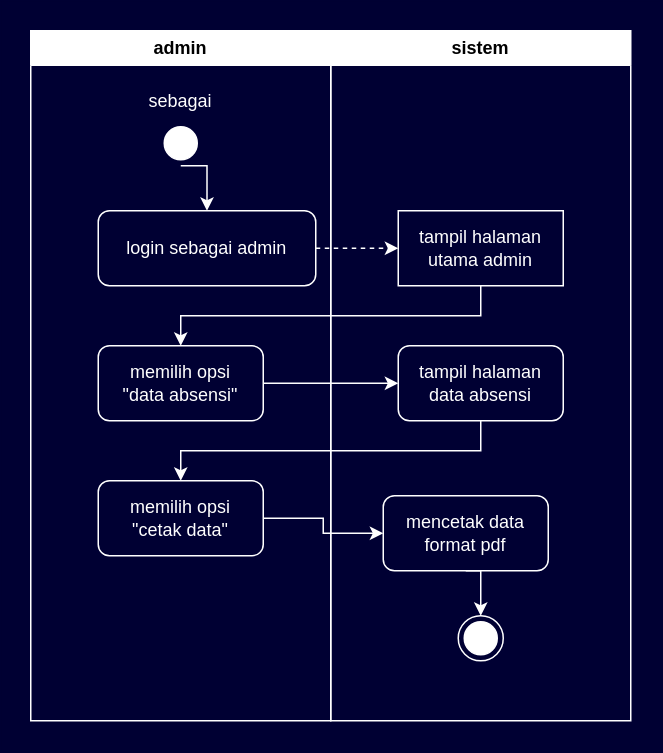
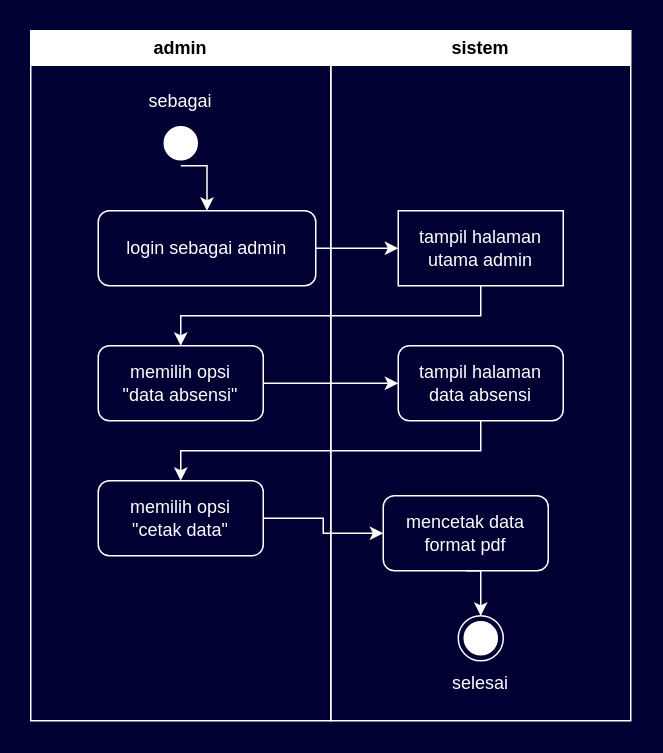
(353, 248) -> (353, 248)
none -> (481, 683)
